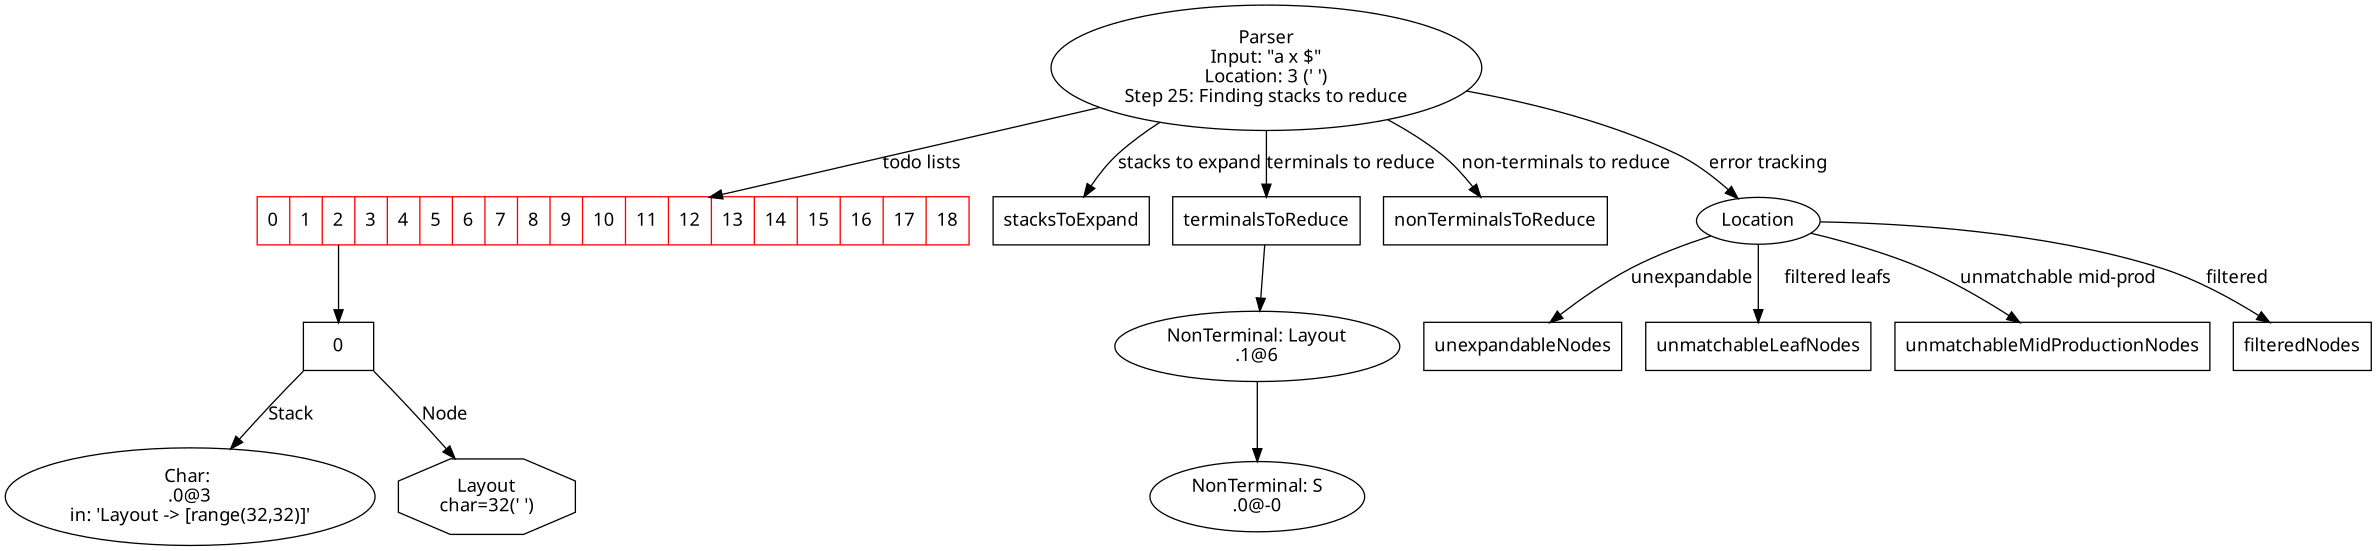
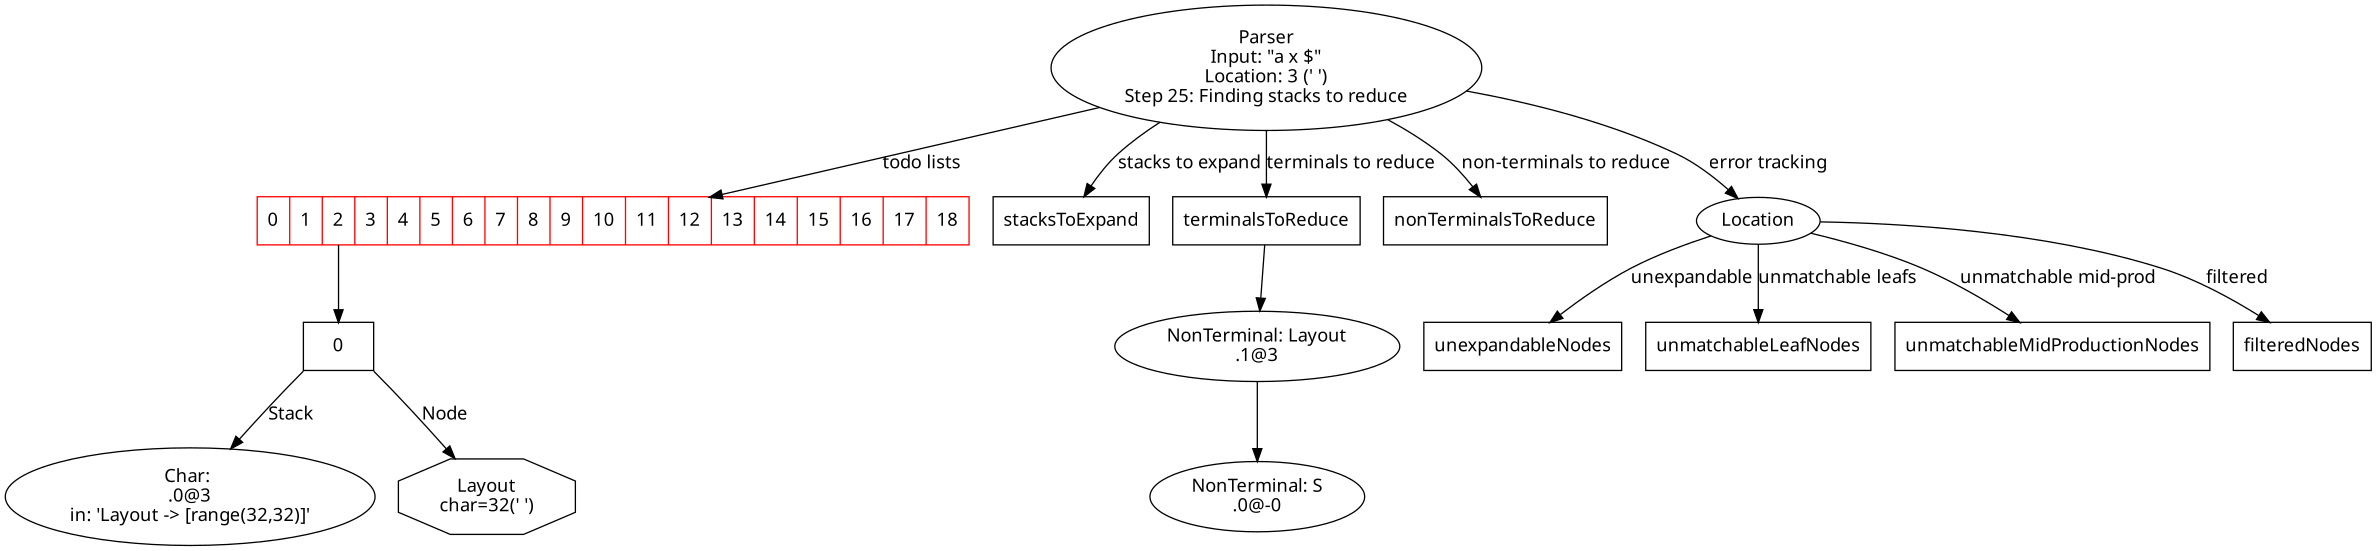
(1838, 278) -> (1838, 278)
(1257, 346) -> (1257, 346)
